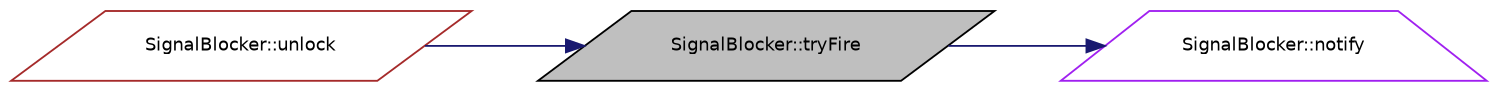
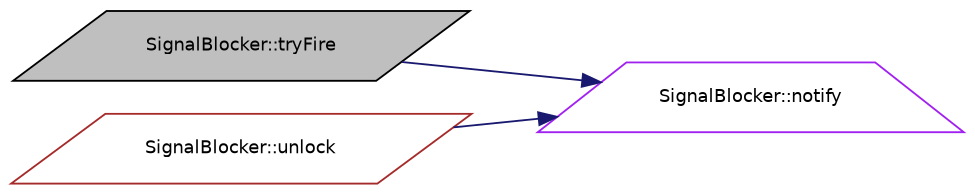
(495, 46) -> (496, 123)
